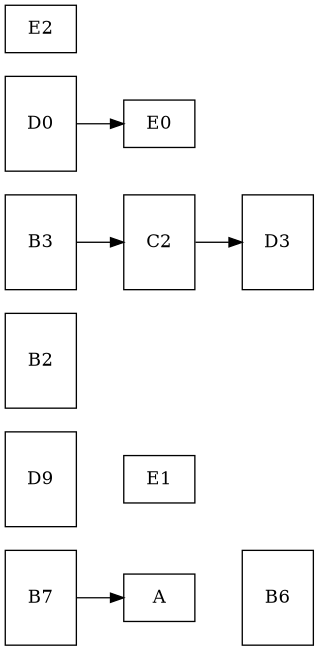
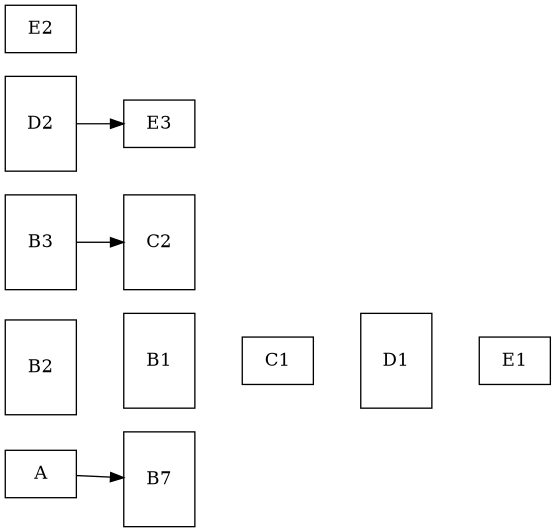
(41, 124) -> (41, 124)
(159, 124) -> (159, 124)
(278, 242) -> none
none -> (278, 361)
(41, 479) -> (396, 361)
(94, 598) -> (94, 476)
(278, 598) -> (159, 361)
